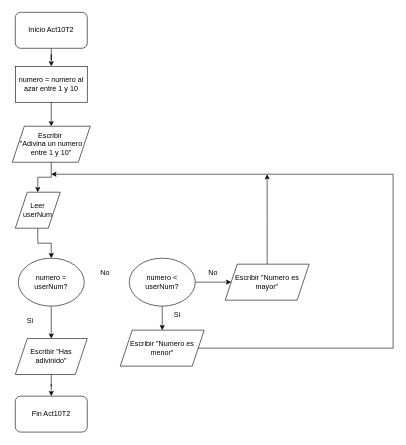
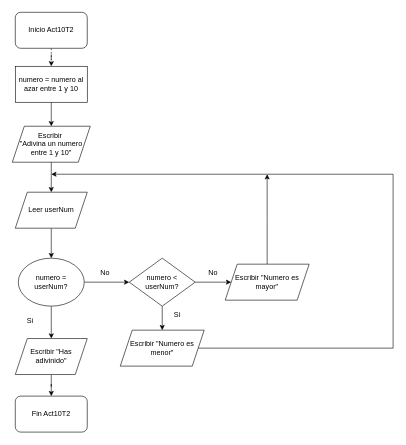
(51, 59) -> (51, 59)
(38, 210) -> (51, 210)
none -> (123, 282)
(162, 282) -> (162, 282)
